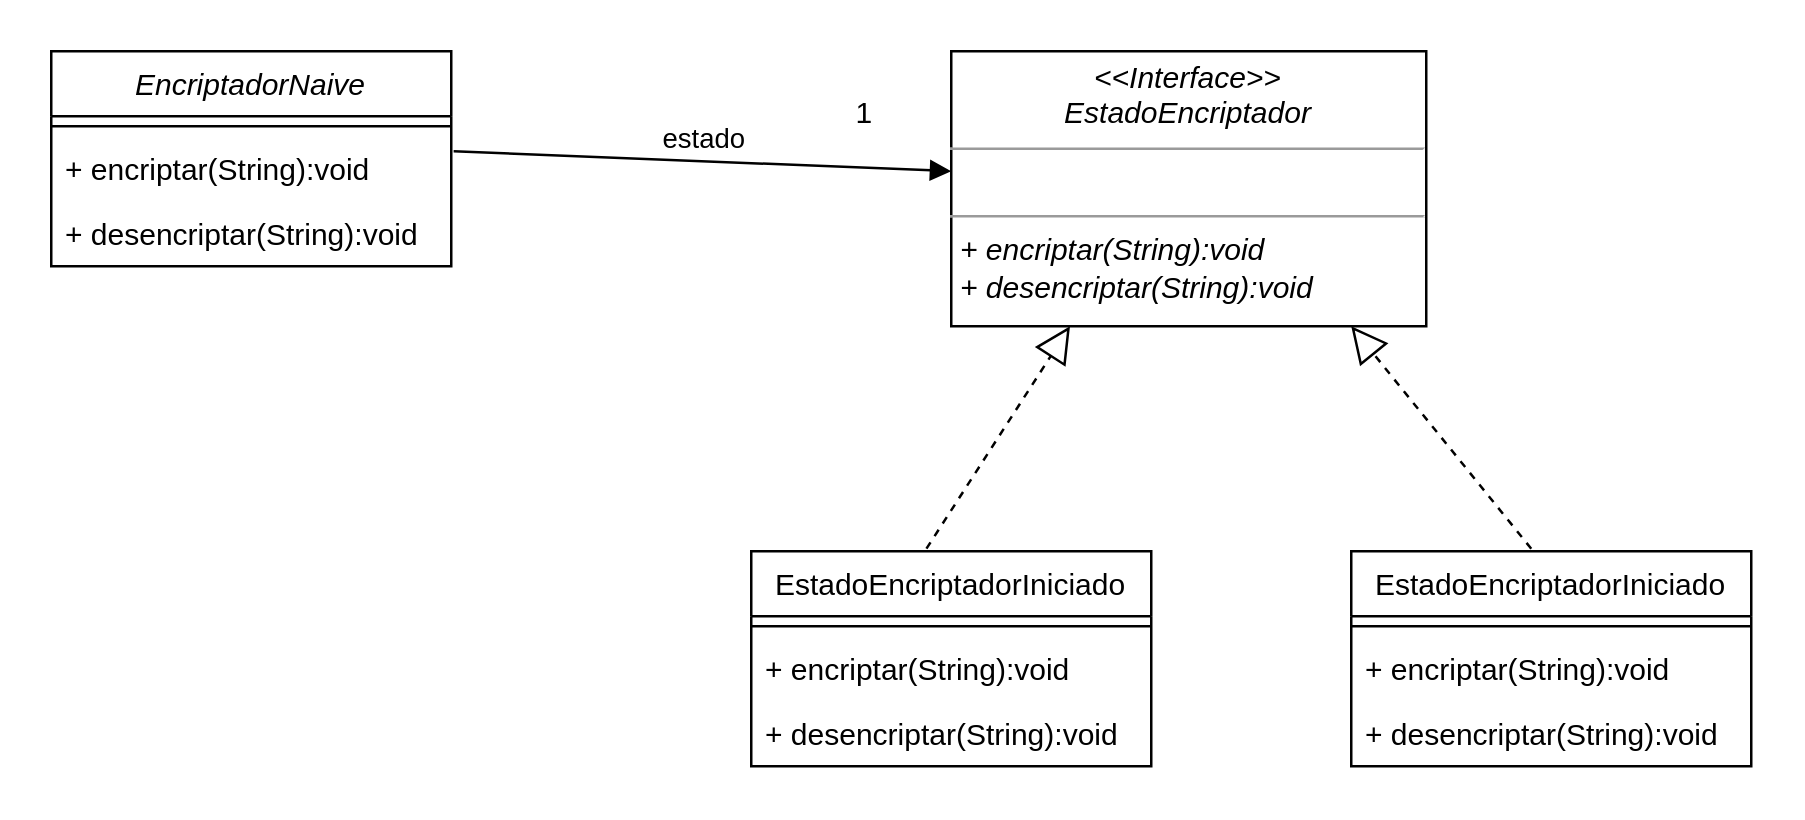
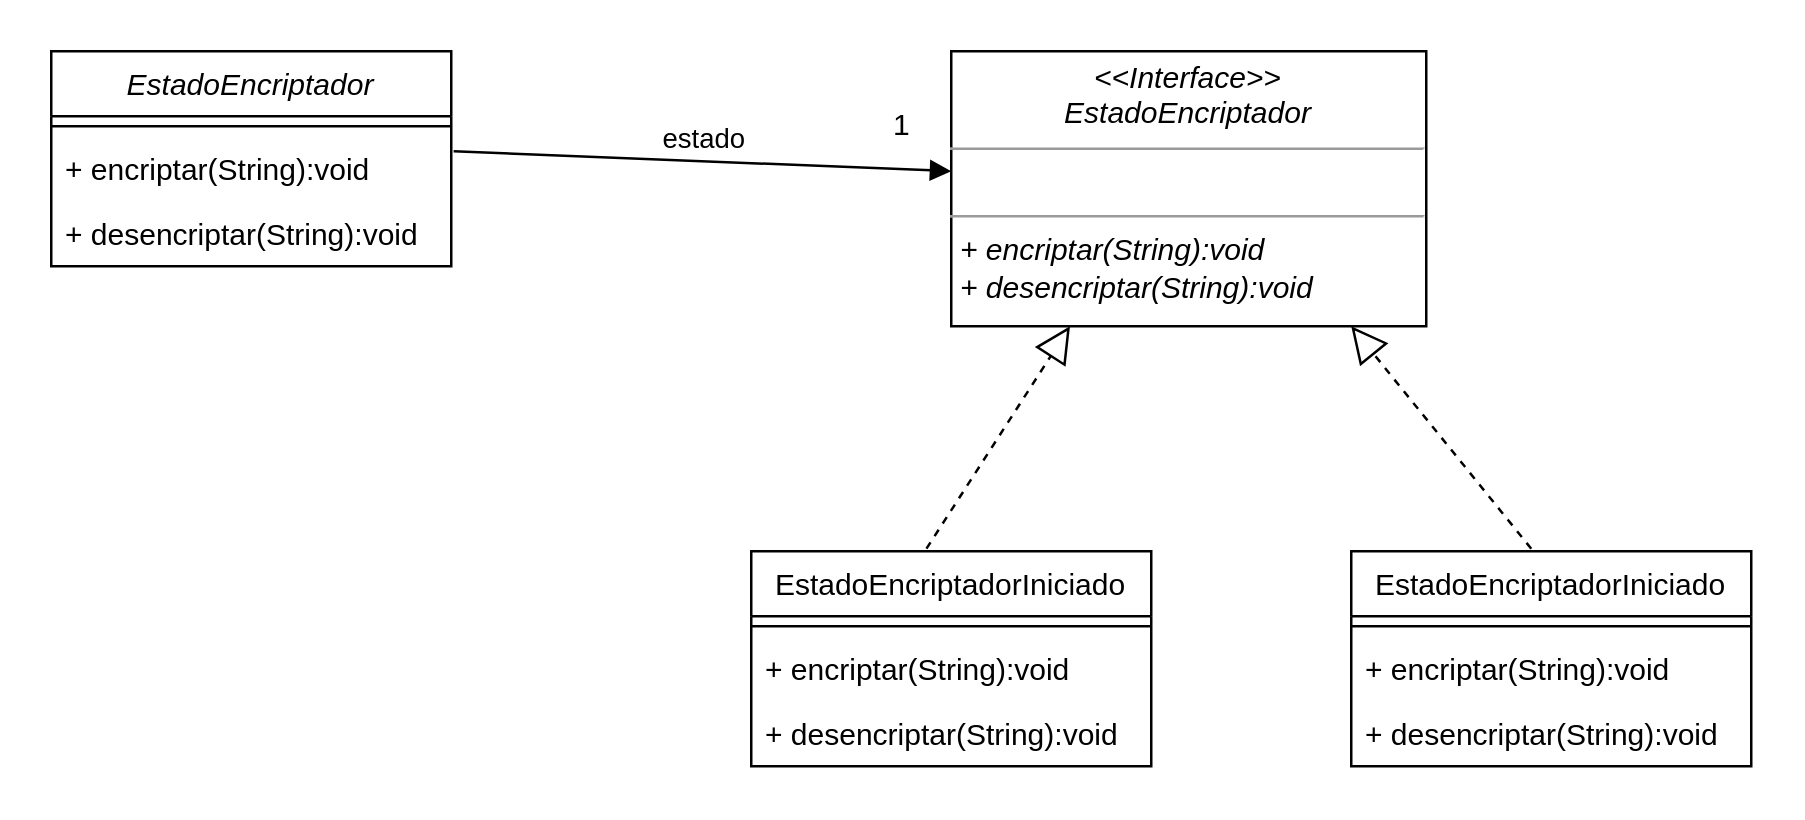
(250, 85) -> (250, 85)
(864, 114) -> (901, 126)
